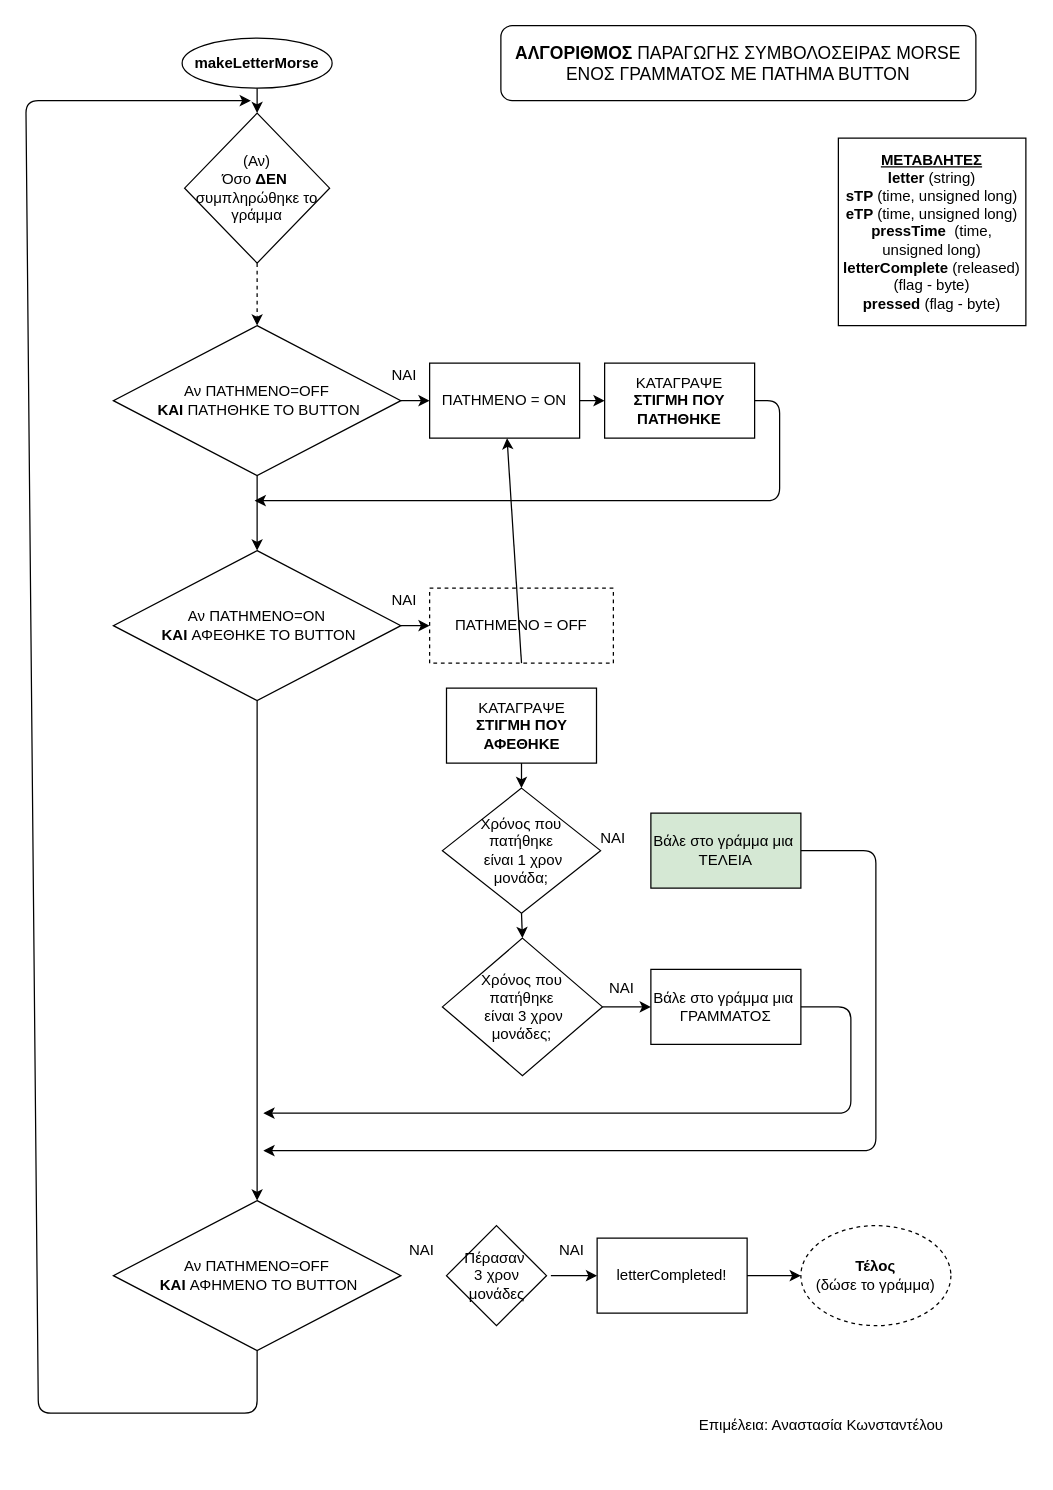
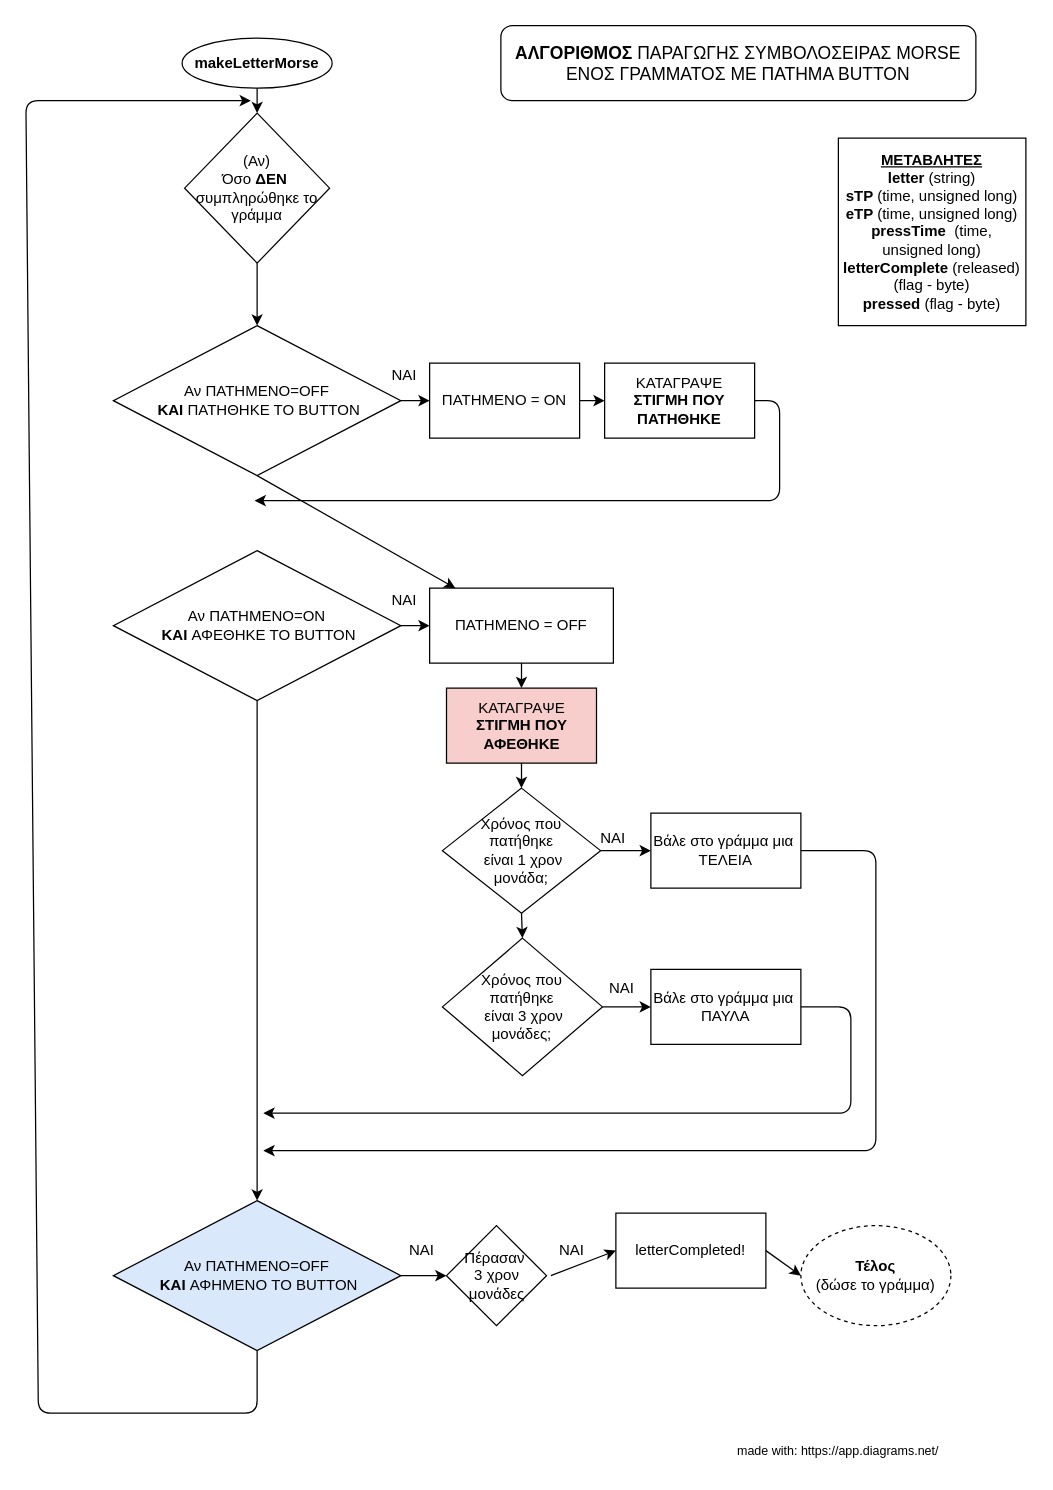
(257, 290) -> (257, 290)
(257, 509) -> (375, 543)
(514, 555) -> (521, 671)
(521, 626) -> (521, 626)
(521, 726) -> (521, 726)
none -> (621, 851)
(726, 851) -> (726, 851)
(726, 1007) -> (726, 1007)
(257, 1276) -> (257, 1276)
none -> (419, 1276)
(672, 1276) -> (691, 1251)
(821, 1426) -> none
none -> (838, 1451)
